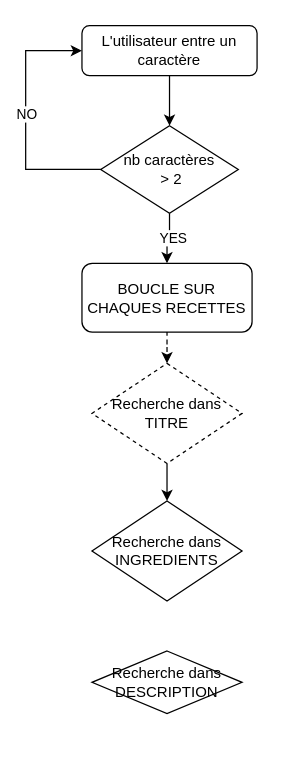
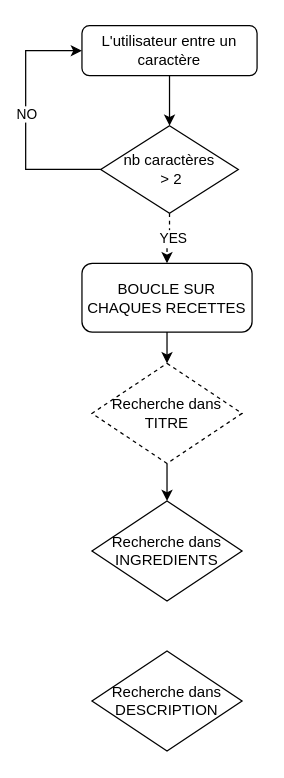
(169, 222) -> (169, 222)
(167, 351) -> (167, 351)
(167, 682) -> (167, 701)
